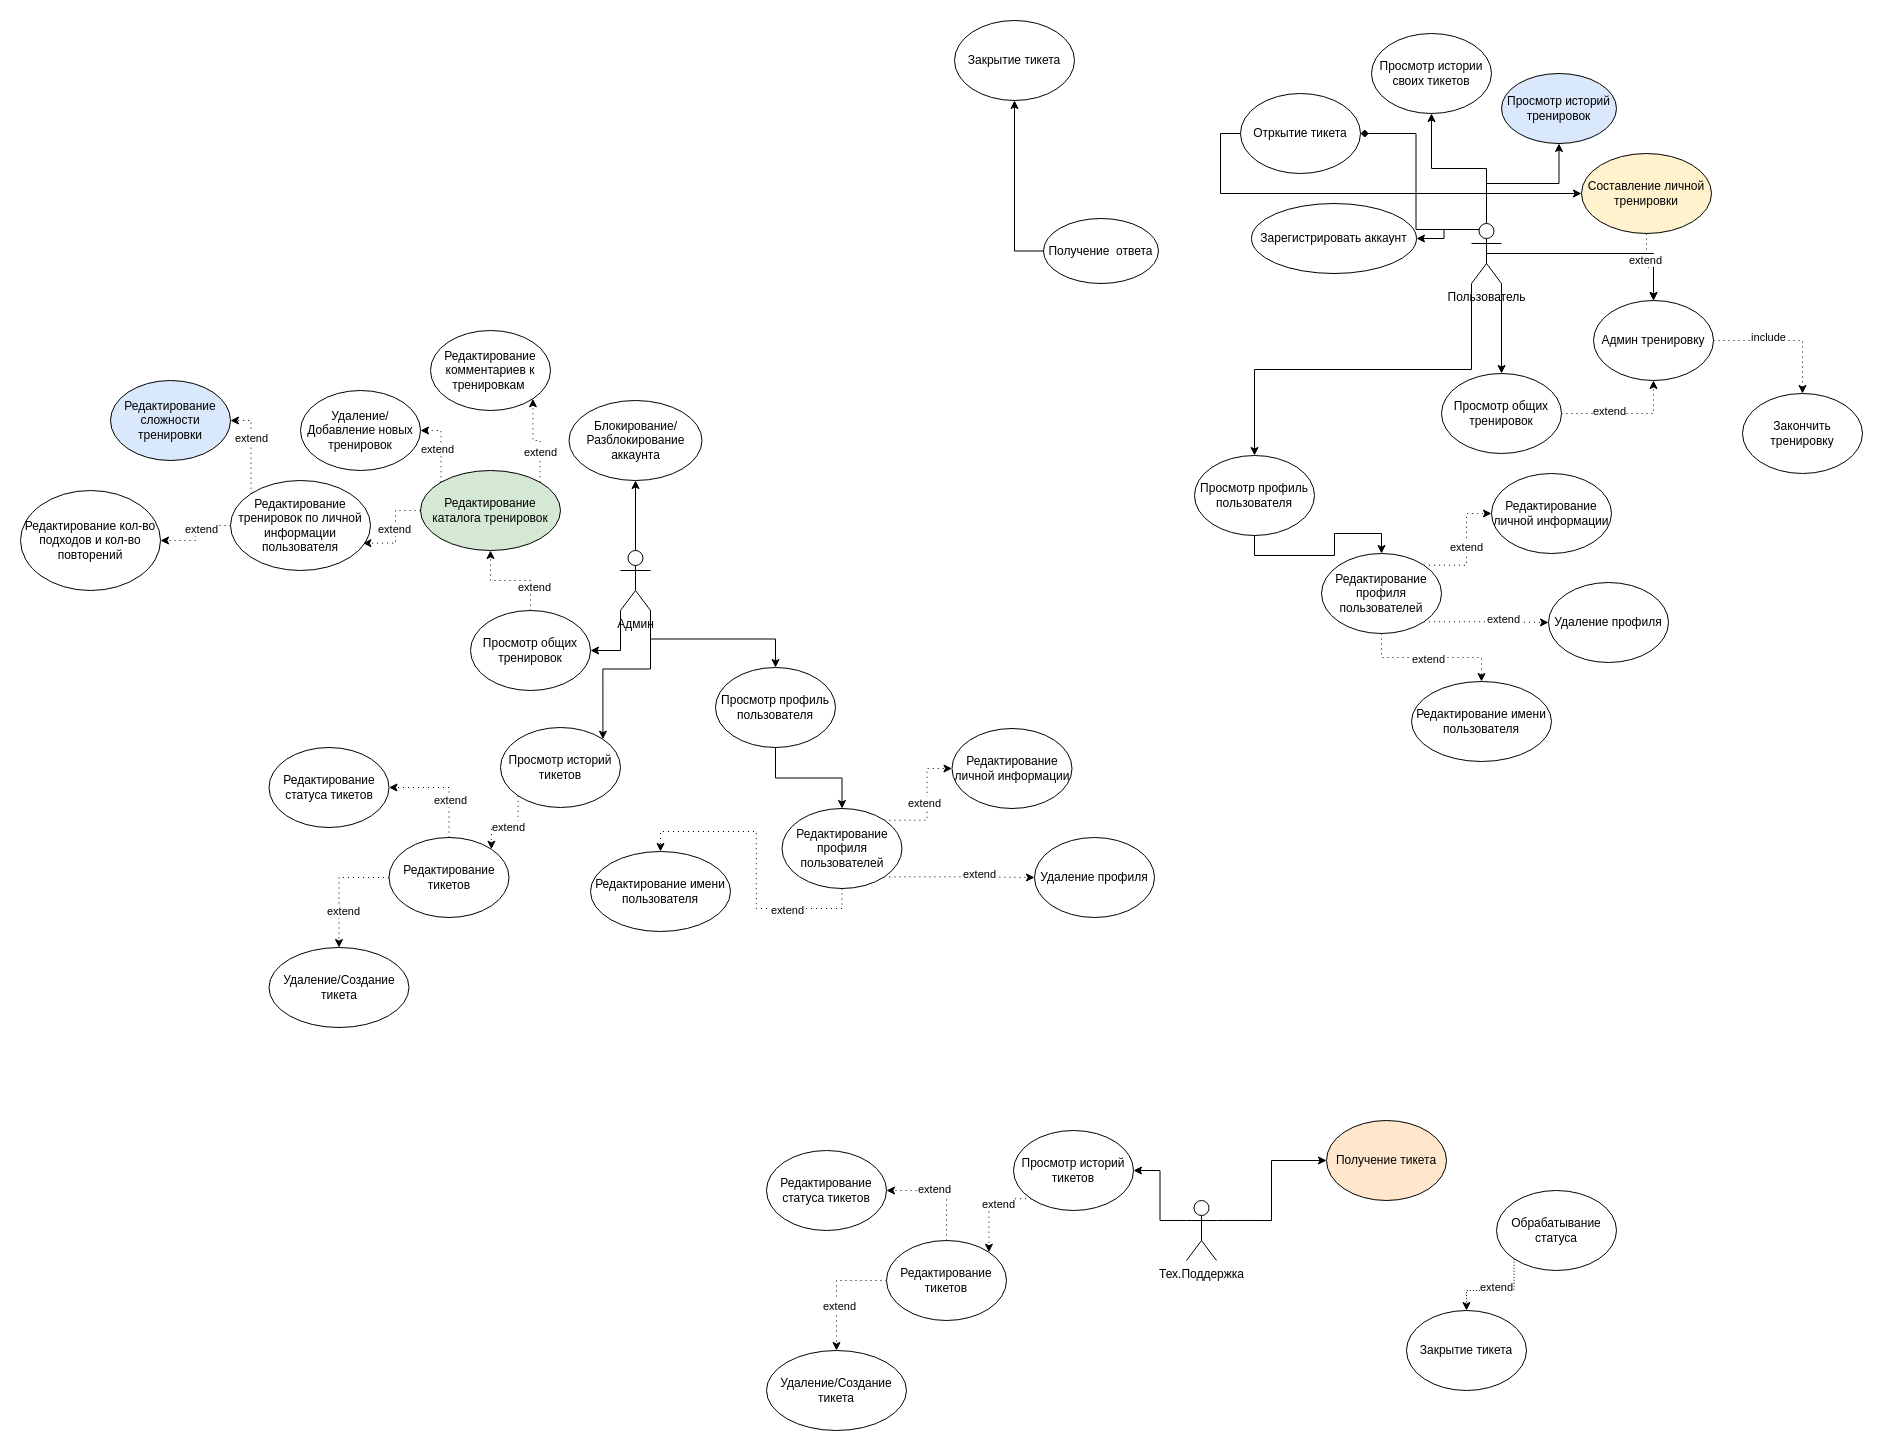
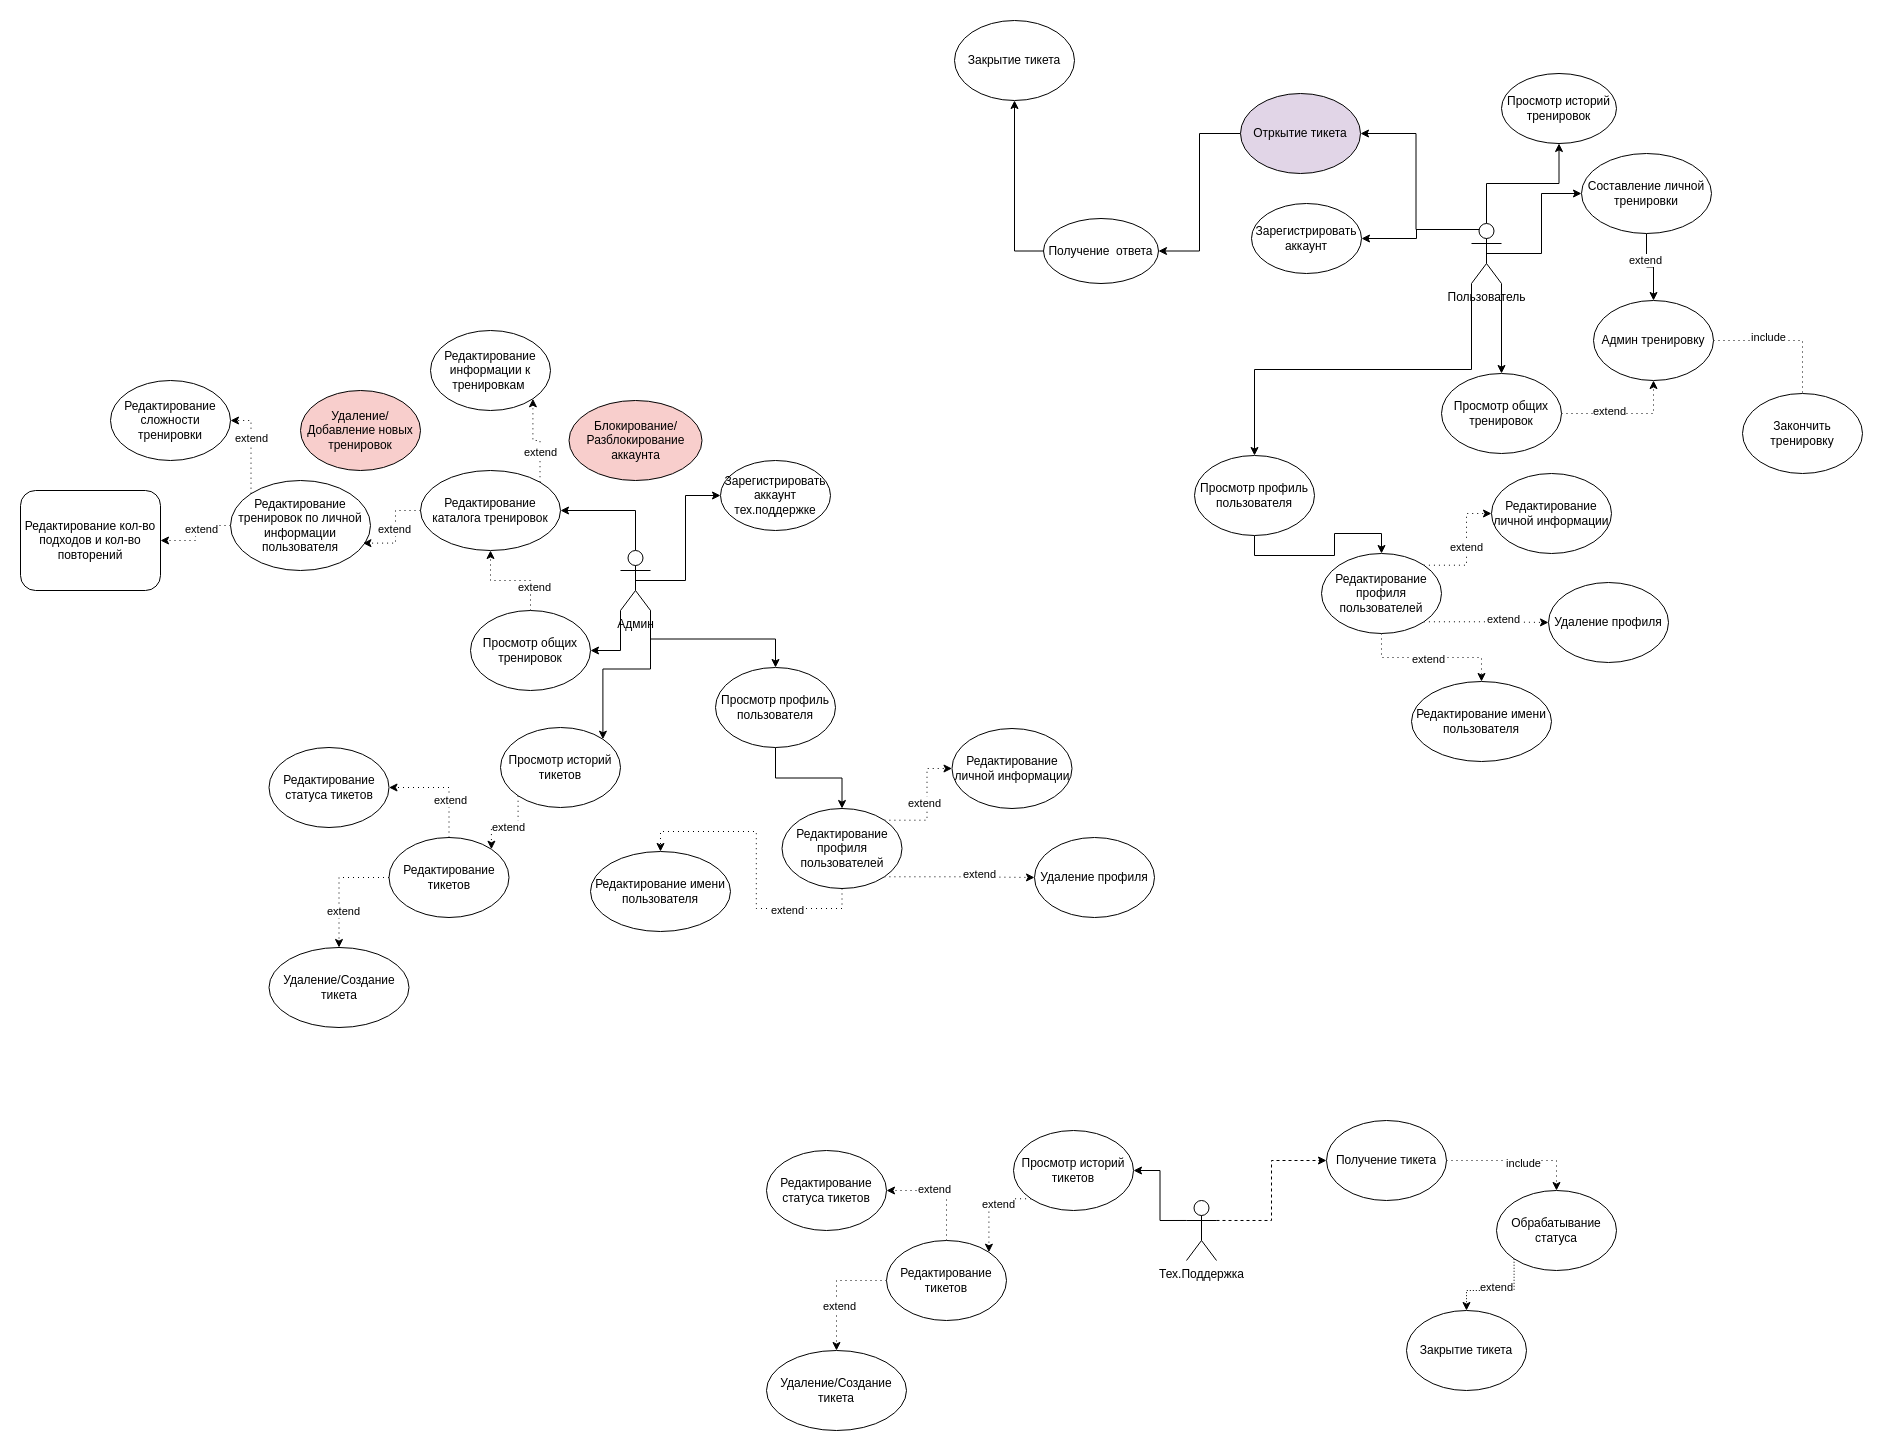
(1432, 74) -> none
(1559, 109) -> (1559, 109)
(1301, 134) -> (1301, 134)
(1369, 134) -> (1369, 134)
(1442, 169) -> none
(1349, 194) -> (1200, 198)
(1647, 194) -> (1647, 194)
(1334, 239) -> (1307, 239)
(1647, 244) -> (1647, 244)
(1597, 254) -> (1542, 226)
(491, 371) -> (491, 371)
(1803, 385) -> (1803, 388)
(171, 421) -> (171, 421)
(361, 431) -> (361, 431)
(433, 431) -> none
(636, 441) -> (636, 441)
none -> (776, 496)
(636, 500) -> (602, 511)
(491, 511) -> (491, 511)
(91, 541) -> (91, 541)
none -> (686, 549)
(1387, 1161) -> (1387, 1161)
none -> (1523, 1161)
(1272, 1194) -> (1272, 1194)
